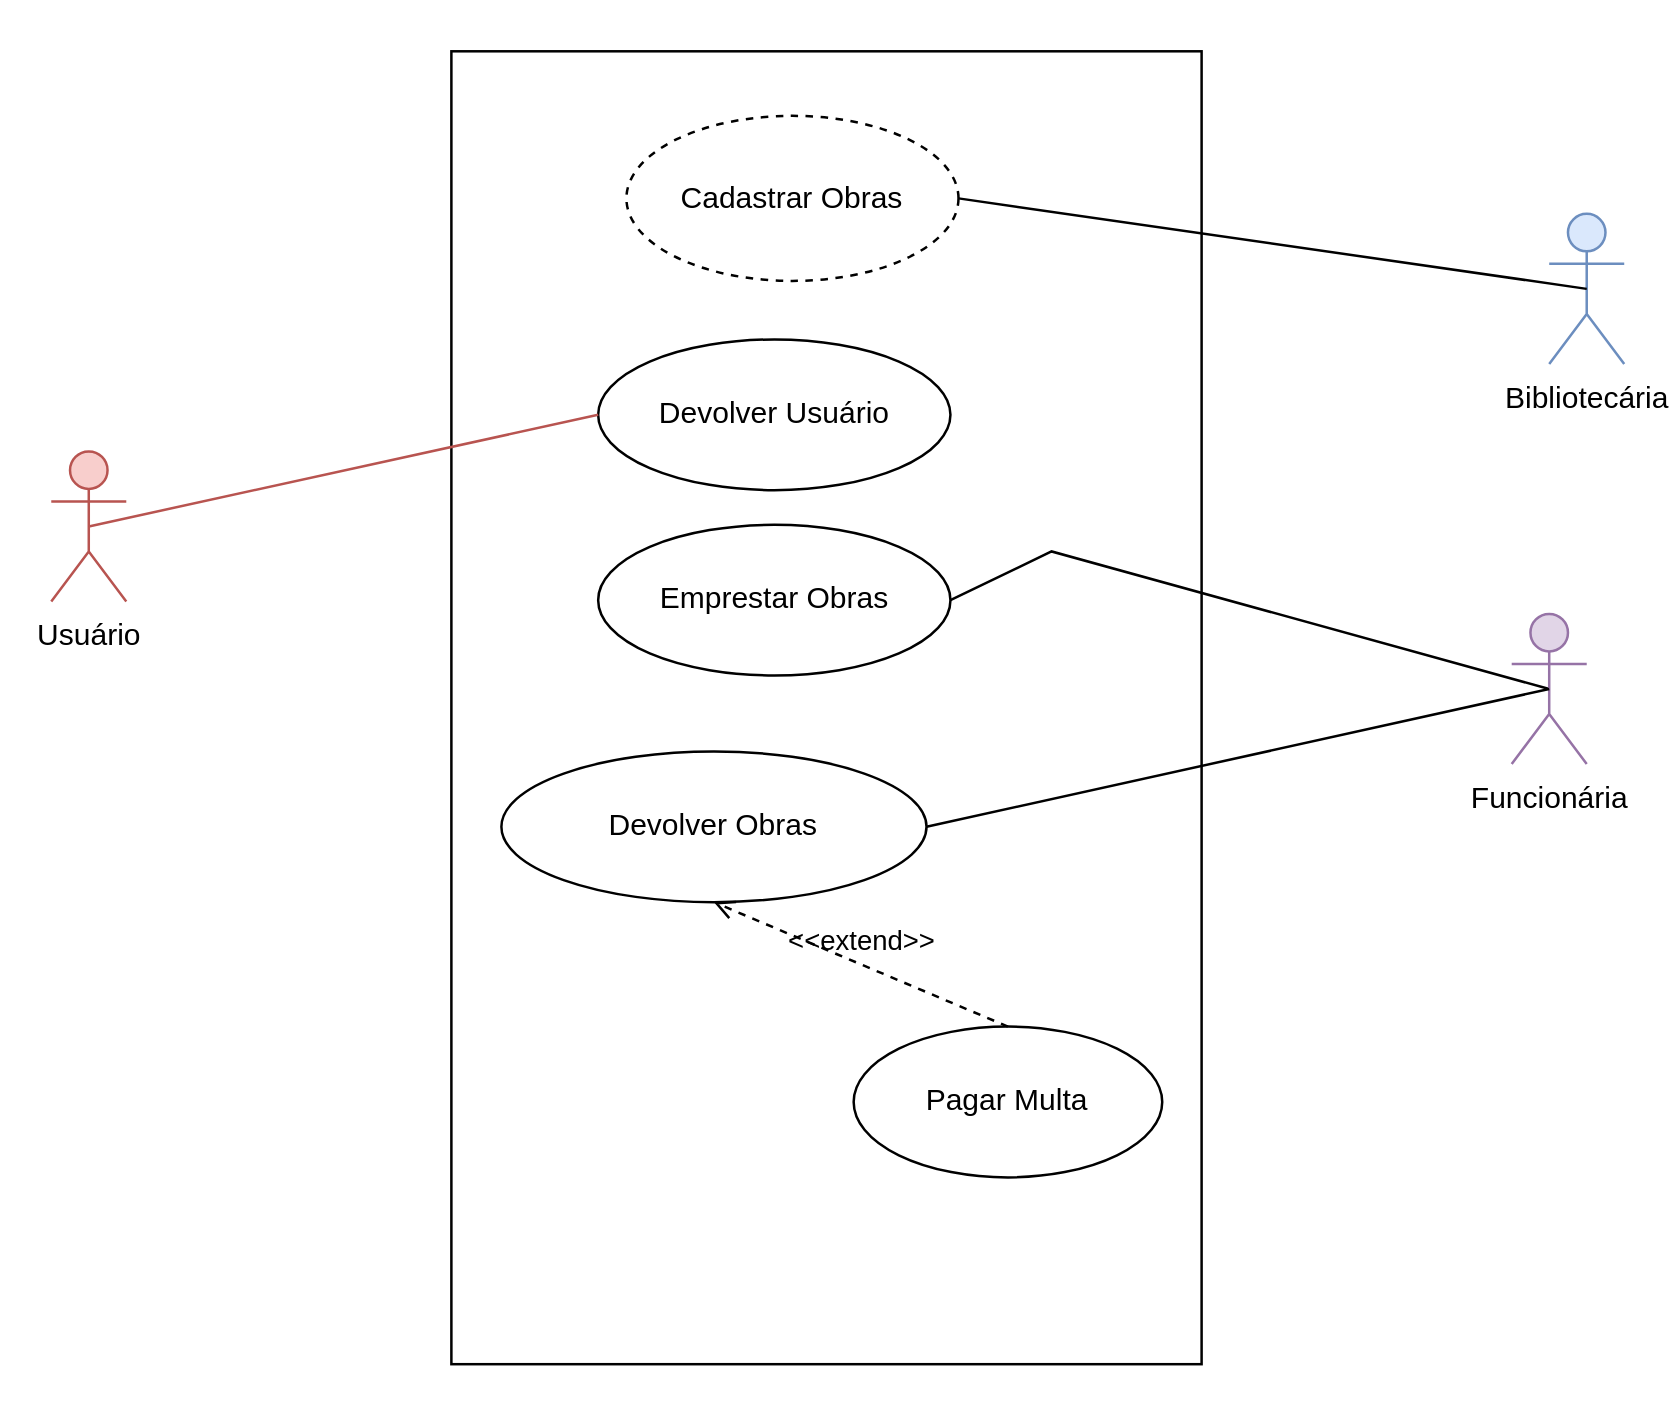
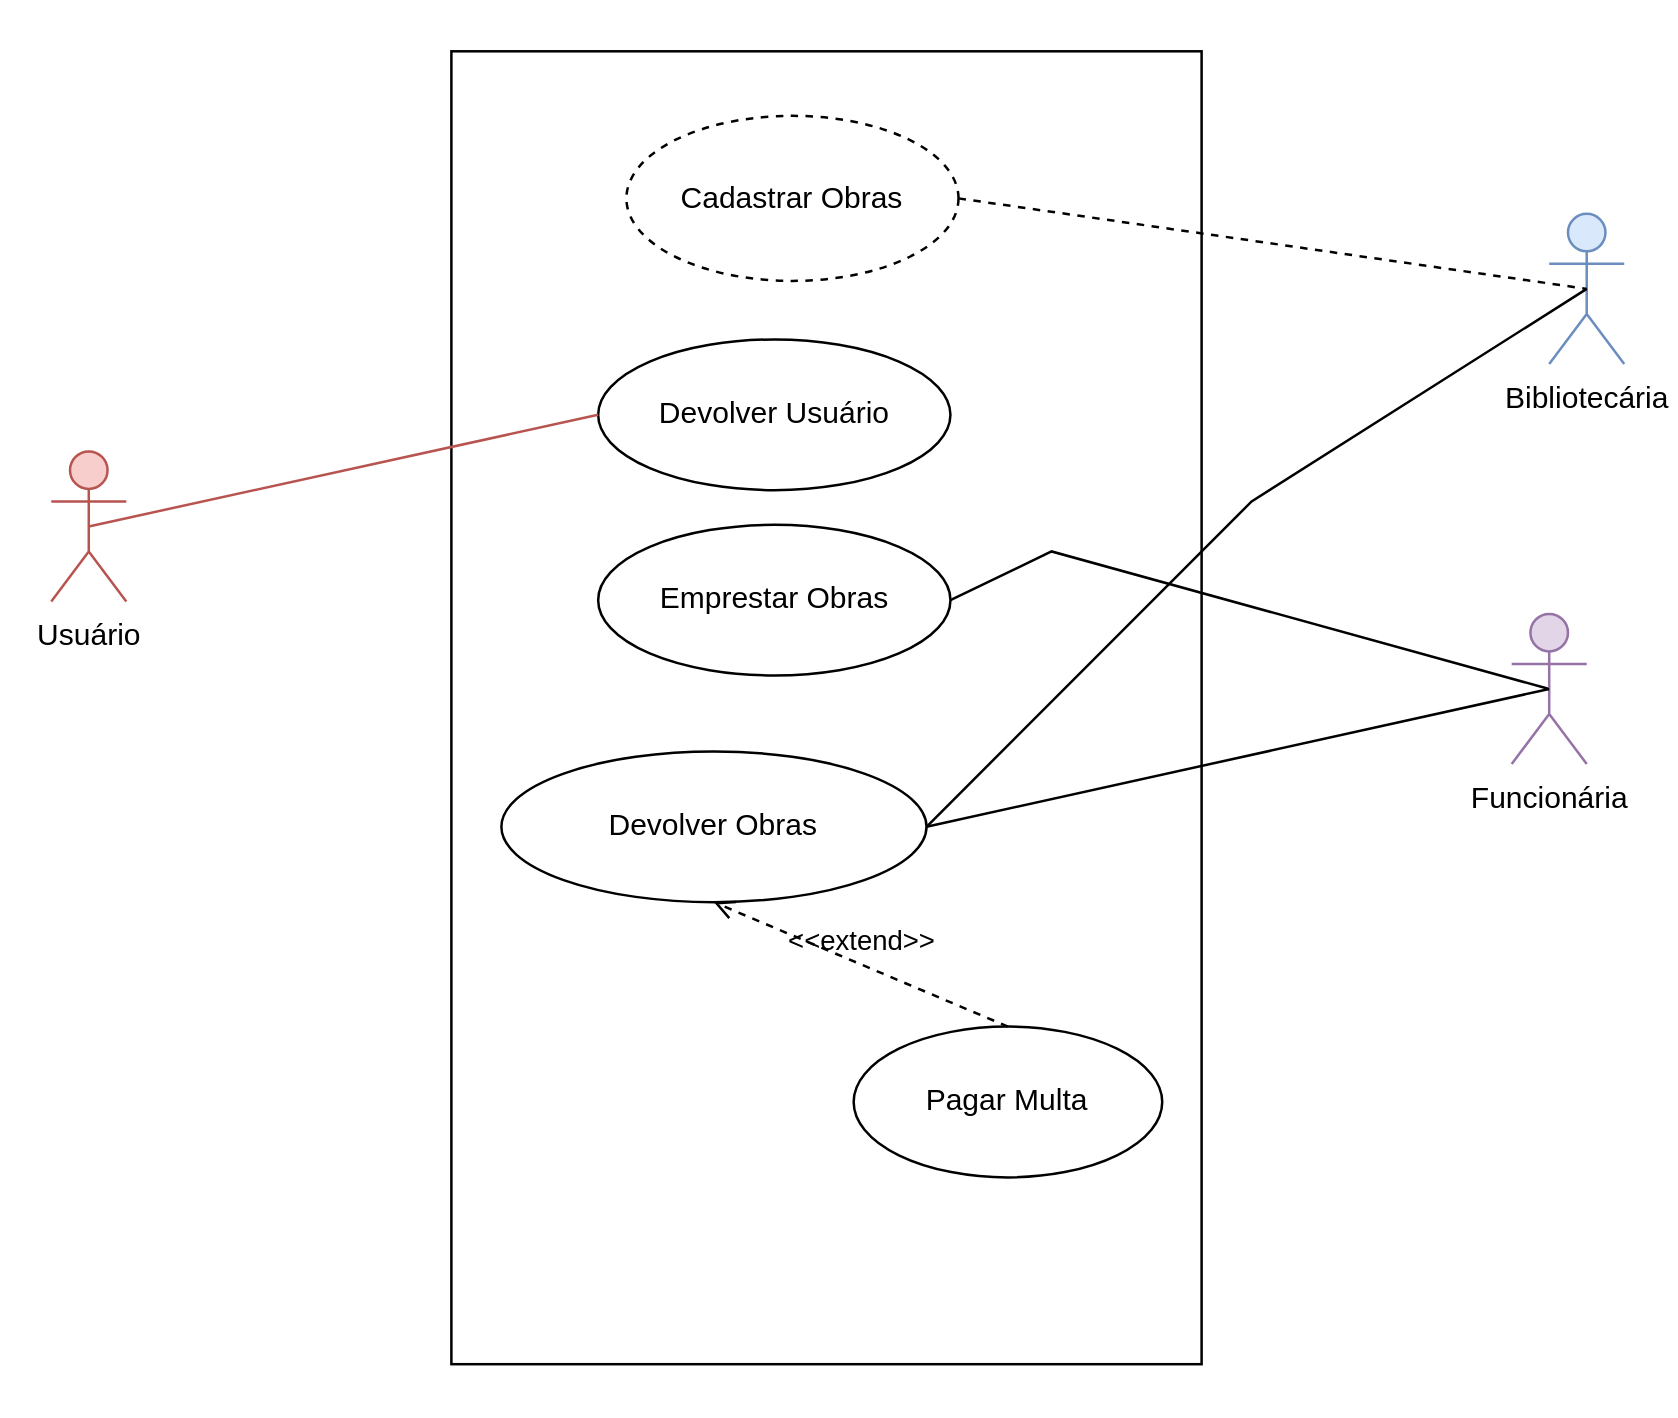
(1271, 243) -> (1271, 243)
none -> (1369, 427)
